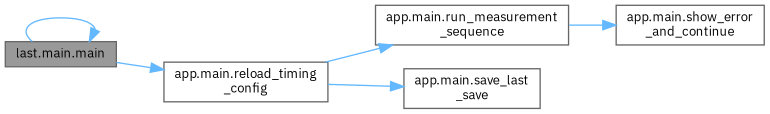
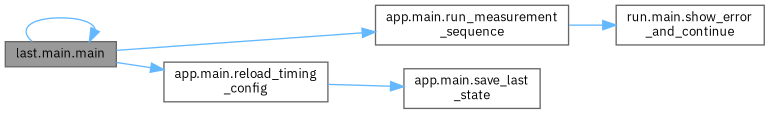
(690, 25) -> (690, 25)
(353, 55) -> (239, 42)
(472, 89) -> (472, 89)
